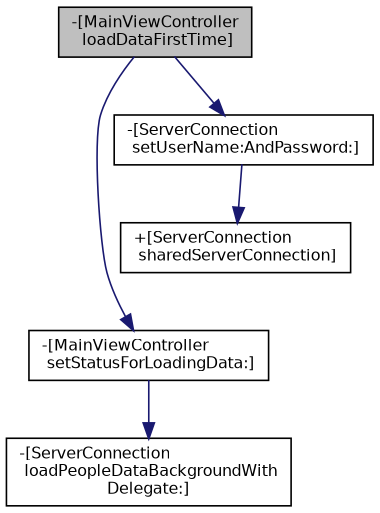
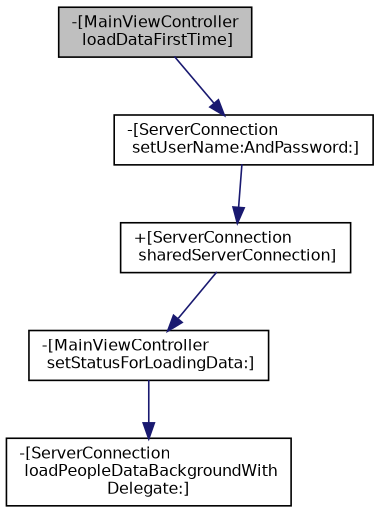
(98, 184) -> (197, 295)
